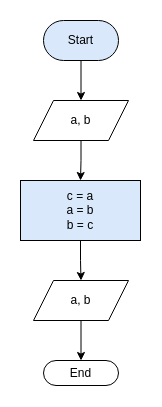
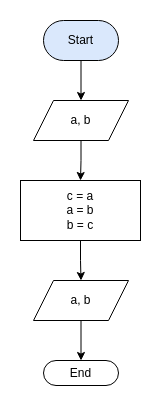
(81, 211) -> (81, 211)
